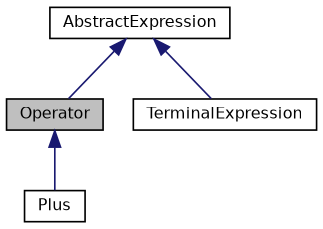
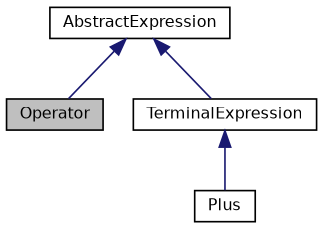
(55, 169) -> (225, 169)
